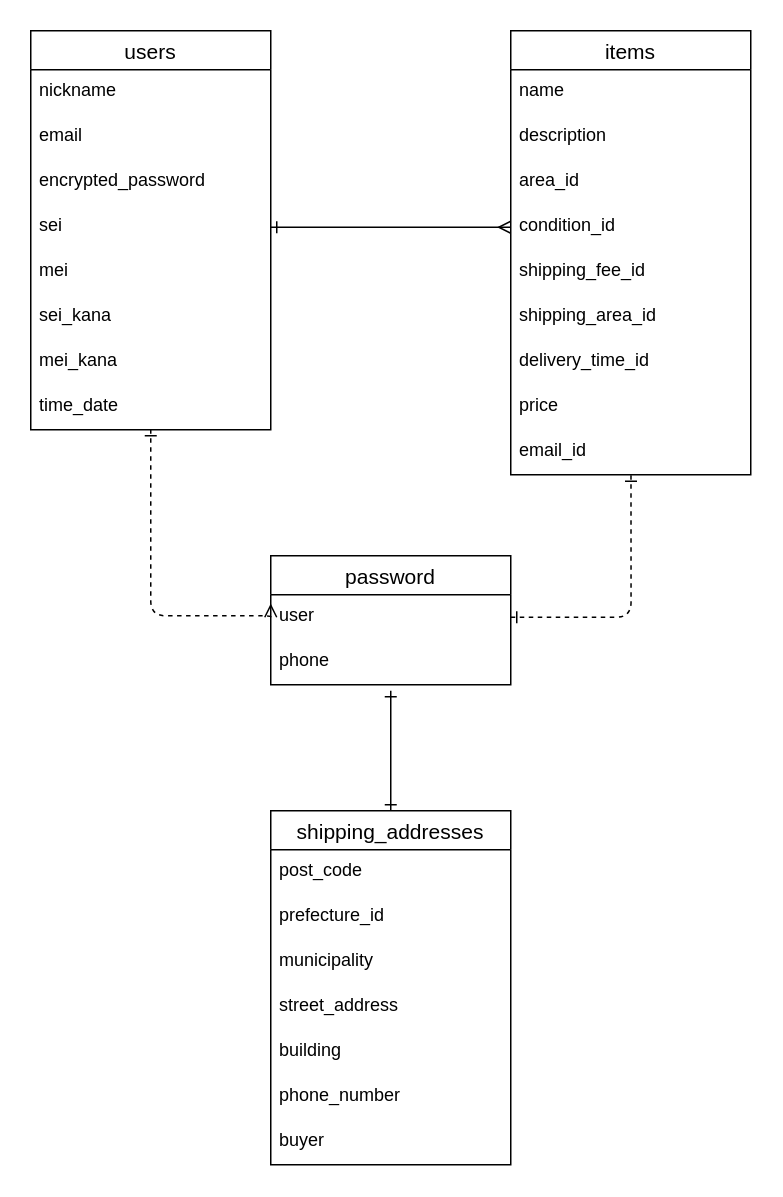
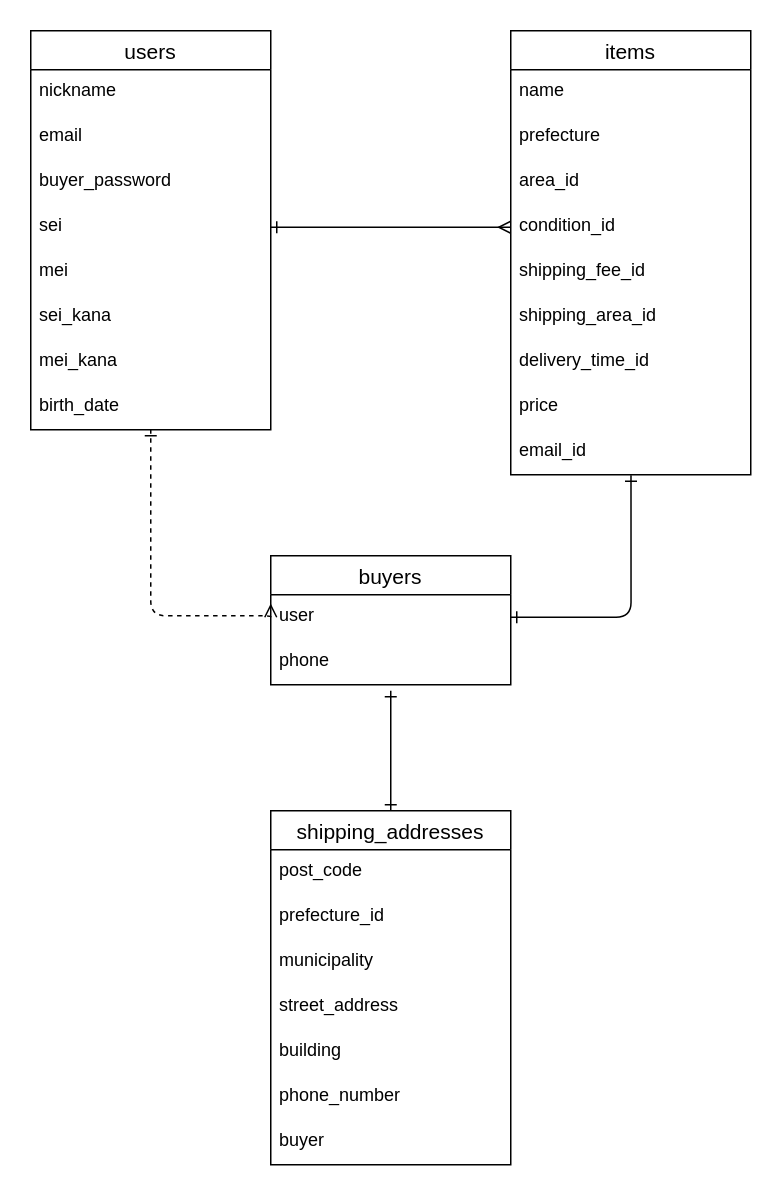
(570, 135) -> (569, 135)
(130, 180) -> (110, 180)
(82, 405) -> (87, 405)
(390, 577) -> (390, 577)
(631, 604) -> (631, 604)
